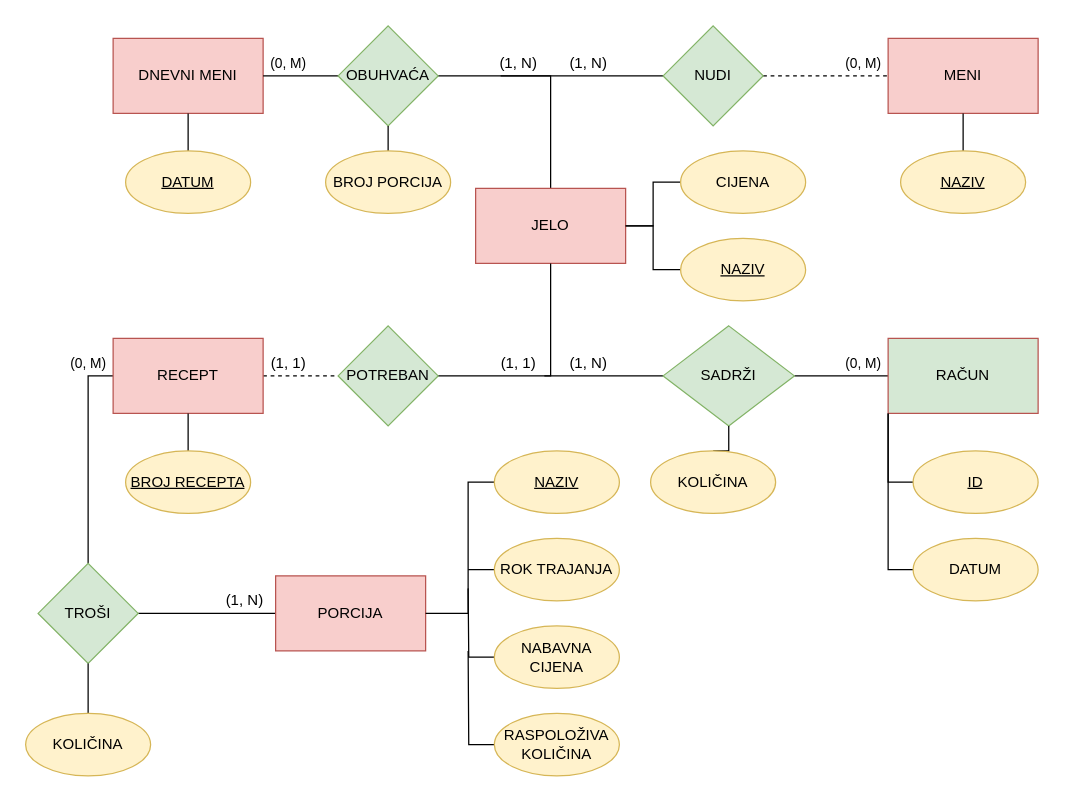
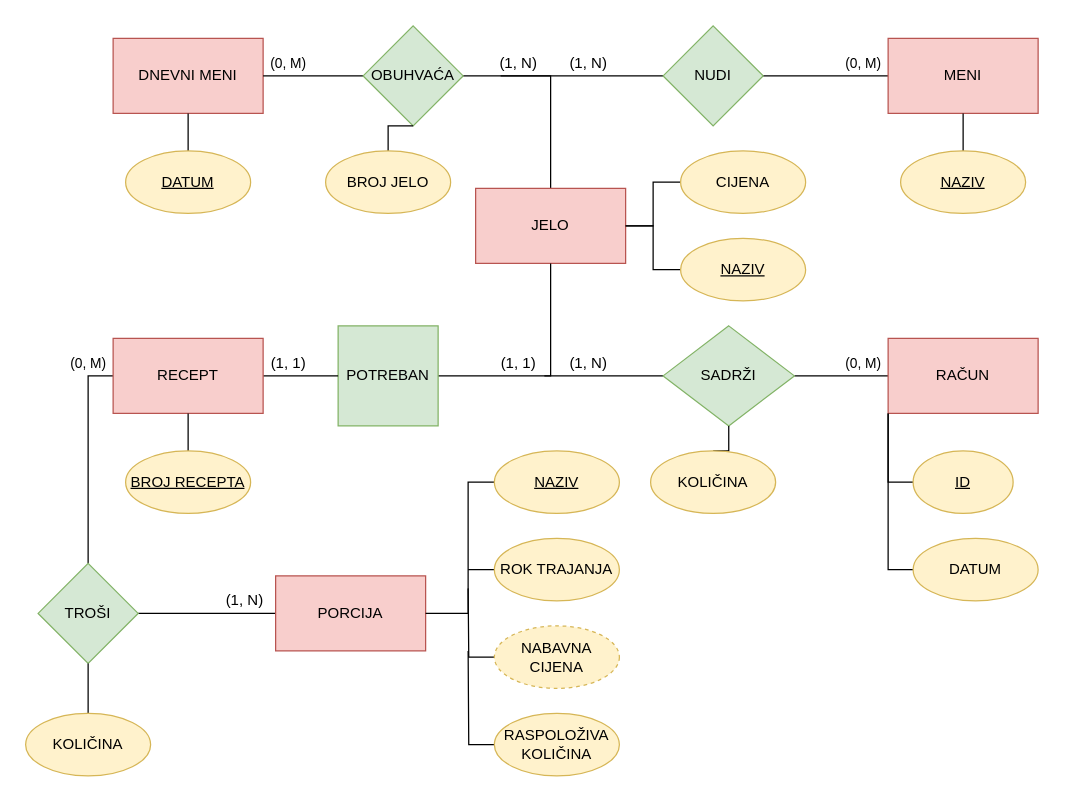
(388, 76) -> (413, 76)
(824, 76) -> (824, 76)
(388, 182) -> (388, 182)
(301, 376) -> (301, 376)
(388, 376) -> (388, 376)
(963, 376) -> (963, 376)
(976, 482) -> (963, 482)
(557, 657) -> (557, 657)
